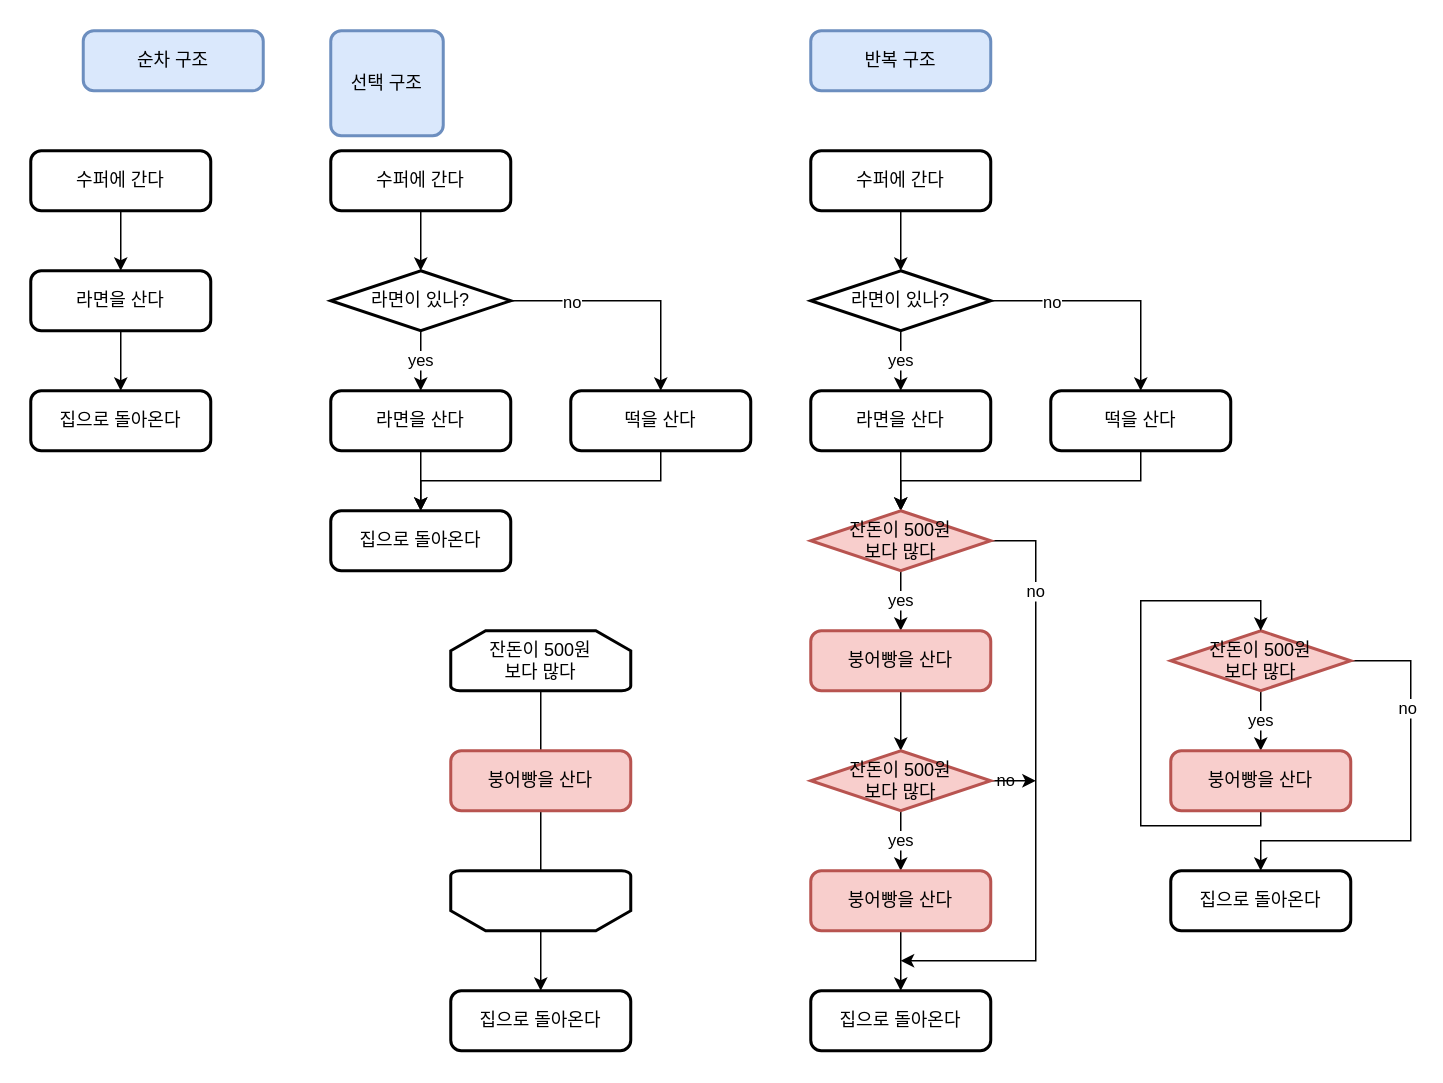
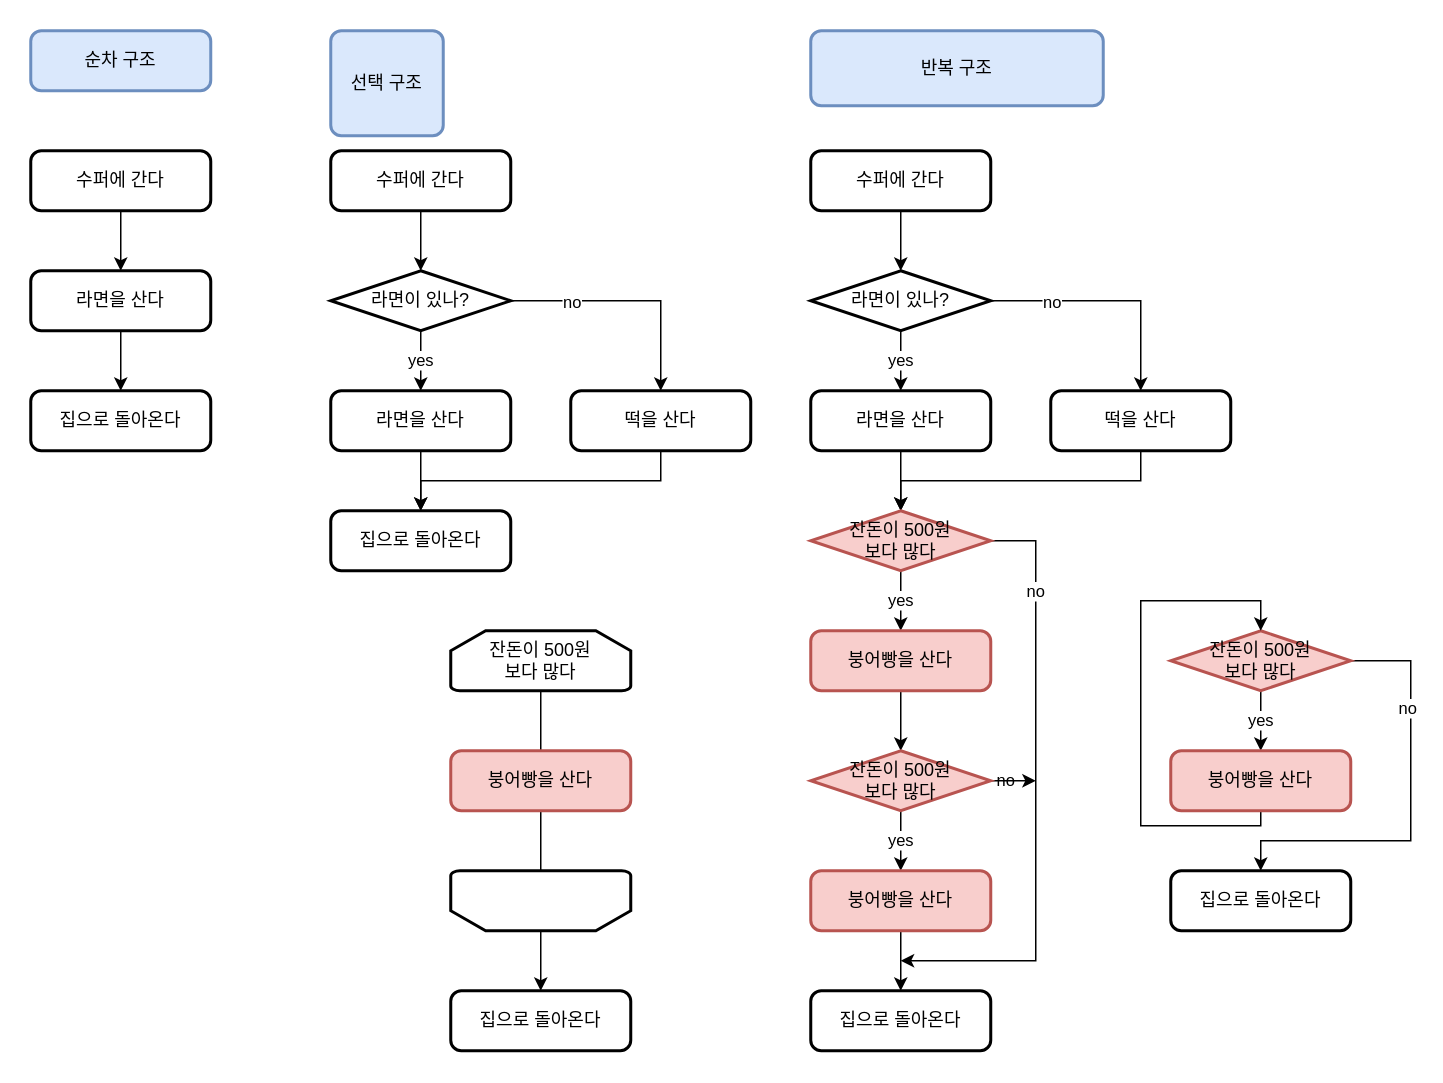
(173, 61) -> (121, 61)
(901, 61) -> (957, 68)
